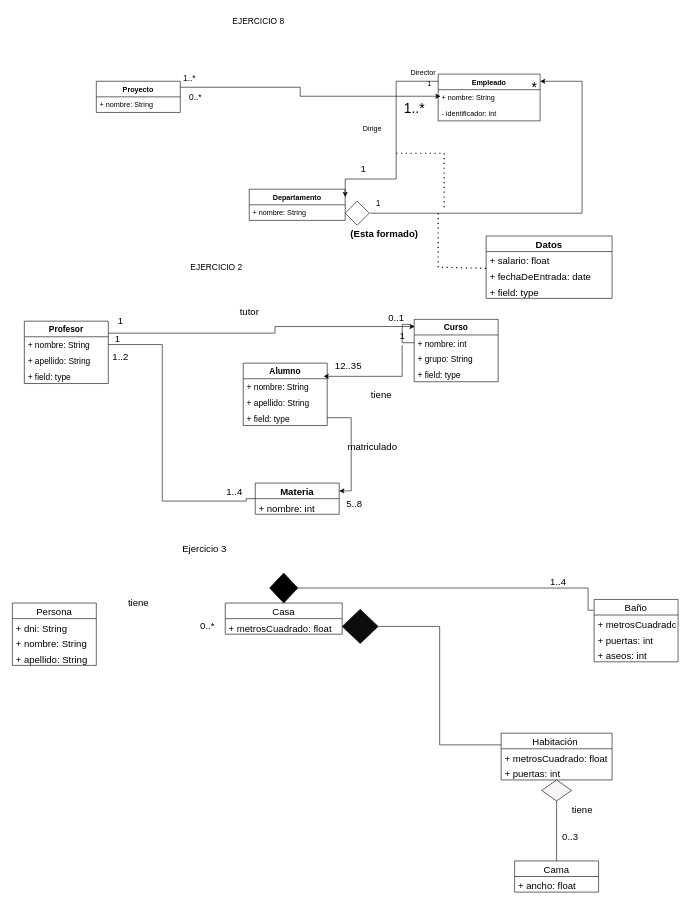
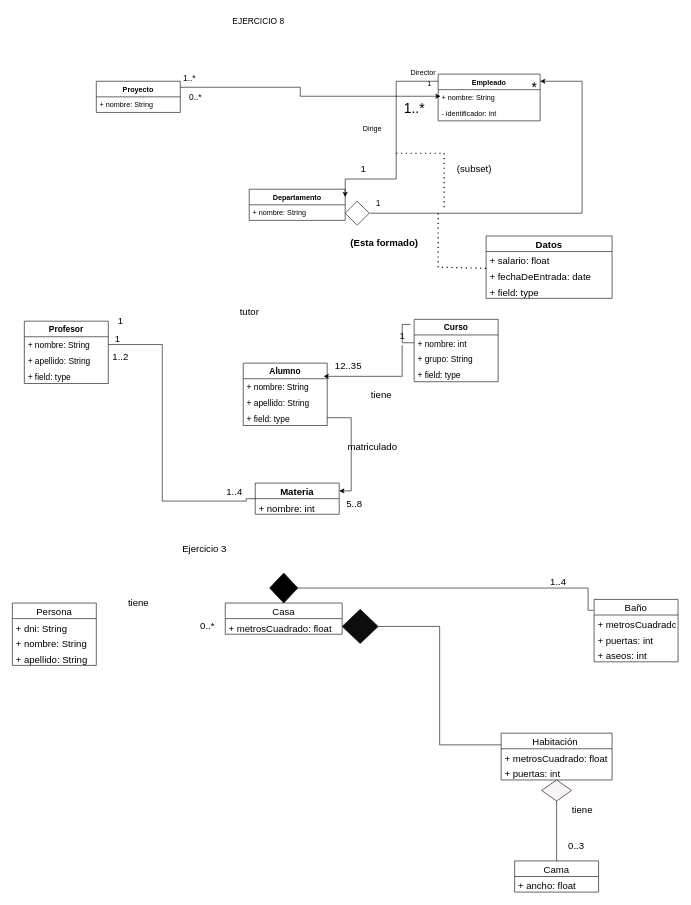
none -> (474, 168)
(384, 234) -> (384, 243)
(216, 267) -> none
(396, 318) -> none
(343, 327) -> none
(570, 837) -> (576, 846)
